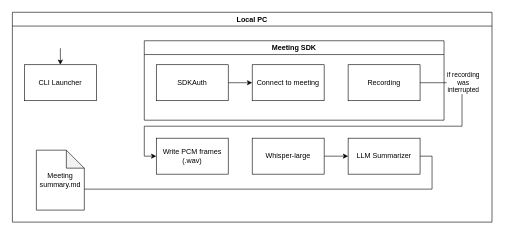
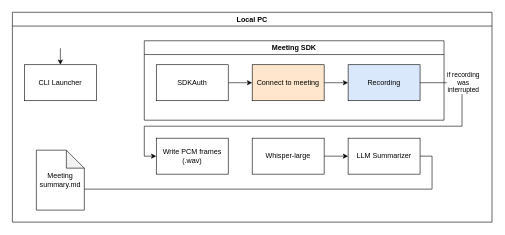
(288, 83) -> (288, 83)
none -> (342, 83)
(384, 83) -> (384, 83)
